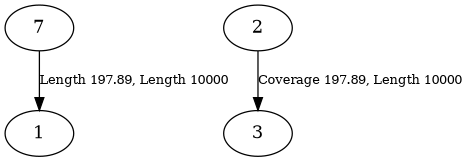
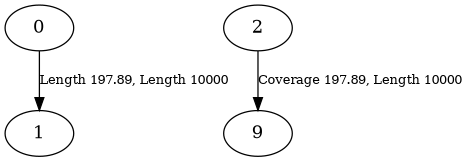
(39, 28) -> (39, 28)
(258, 133) -> (258, 133)
